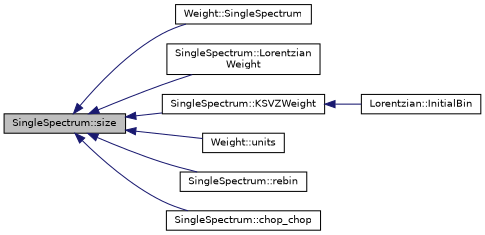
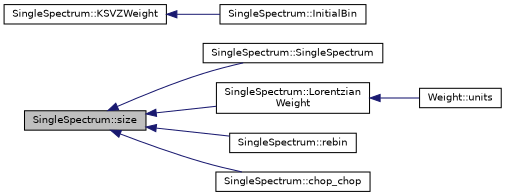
(243, 14) -> (293, 53)
(421, 104) -> (293, 14)
(149, 114) -> none
(169, 135) -> (400, 98)
